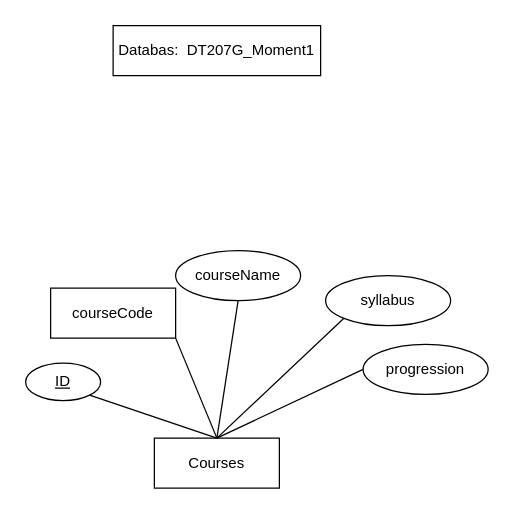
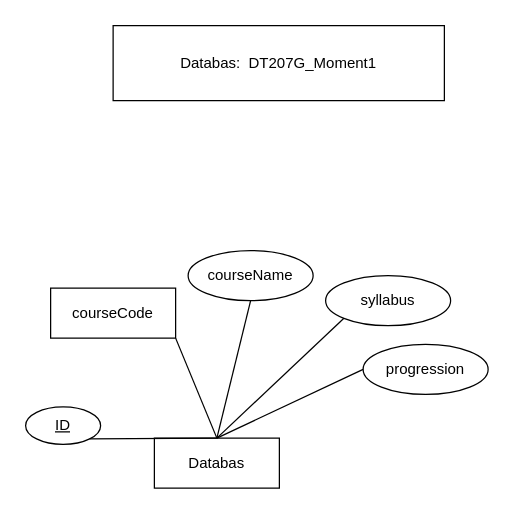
(217, 51) -> (279, 63)
(238, 276) -> (251, 276)
(63, 382) -> (63, 426)
(217, 463) -> (217, 463)
